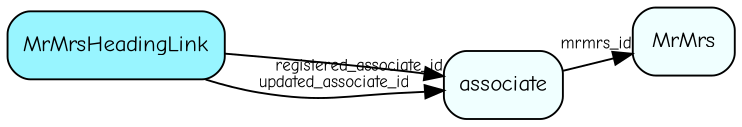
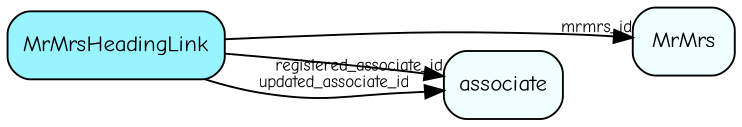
(589, 65) -> (419, 33)
